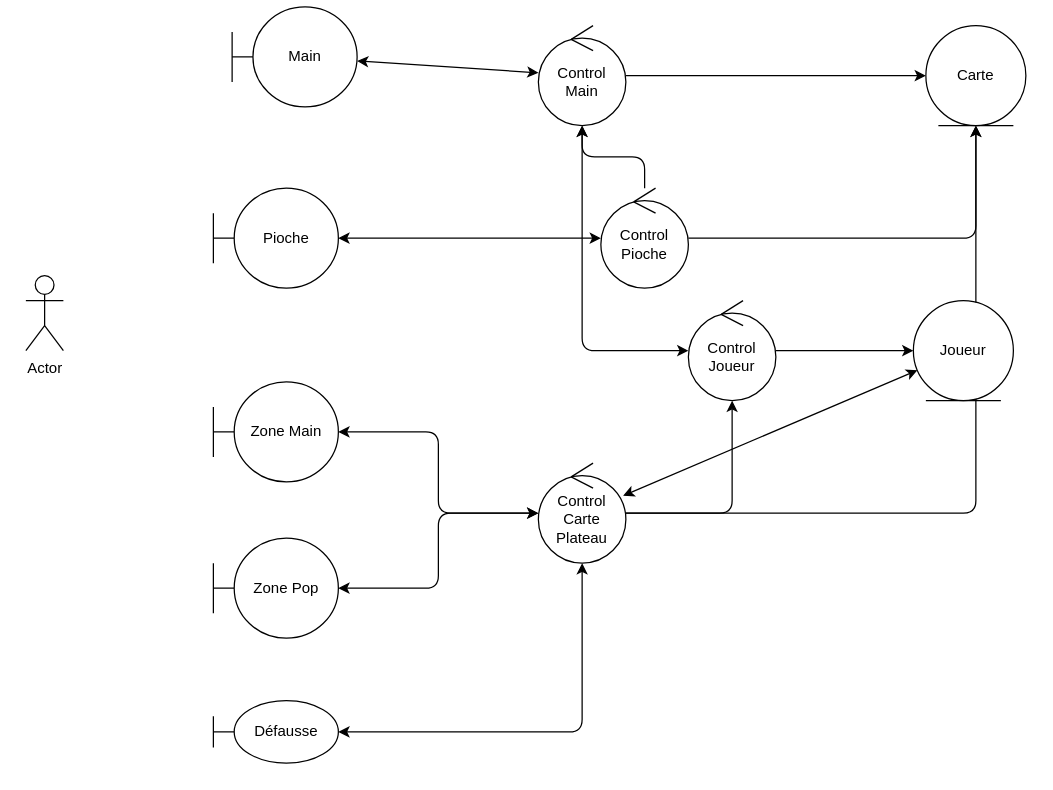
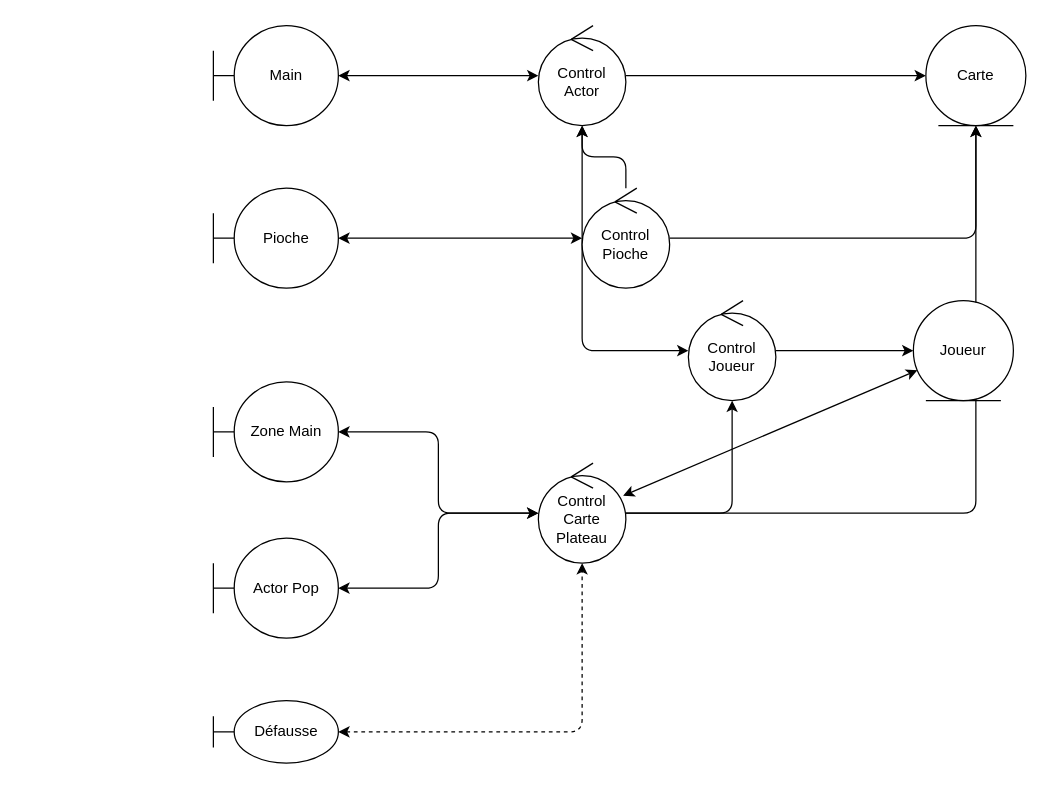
(294, 57) -> (276, 76)
(582, 82) -> (582, 82)
(644, 238) -> (626, 238)
(44, 313) -> none
(286, 588) -> (286, 588)
(539, 732) -> (539, 732)
